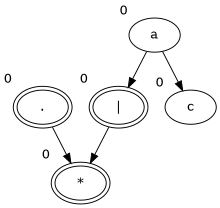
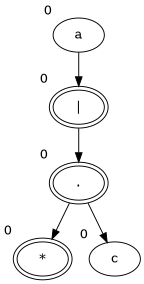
(170, 67) -> (96, 218)
(102, 141) -> (79, 140)
